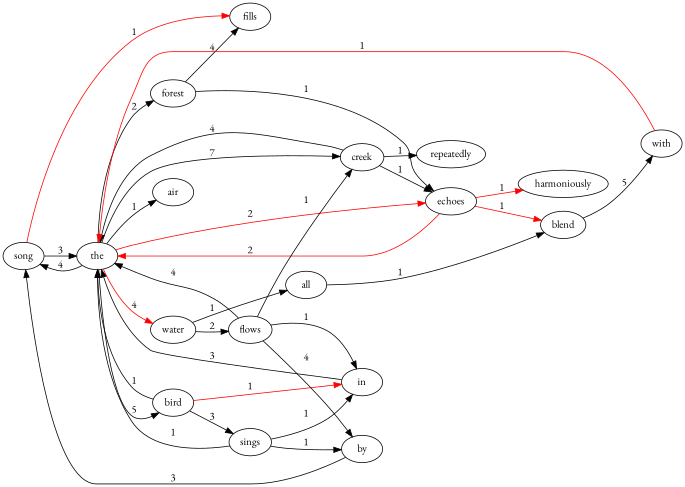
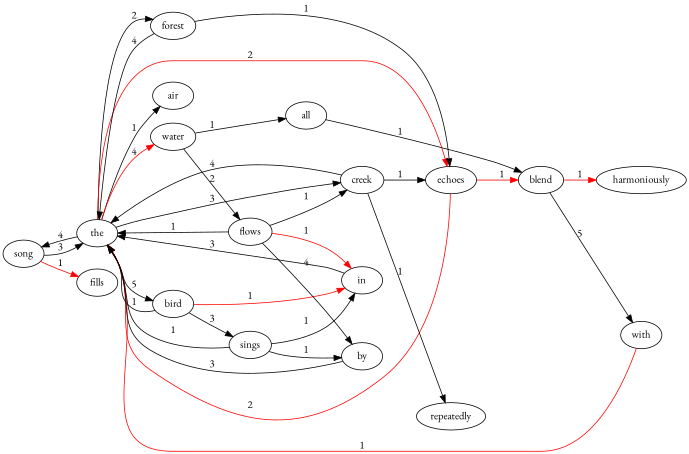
(209, 58) -> (117, 92)
(212, 153) -> (212, 199)
(496, 194) -> (576, 180)
(173, 272) -> (173, 227)
(320, 327) -> (311, 242)
(110, 484) -> (191, 366)
